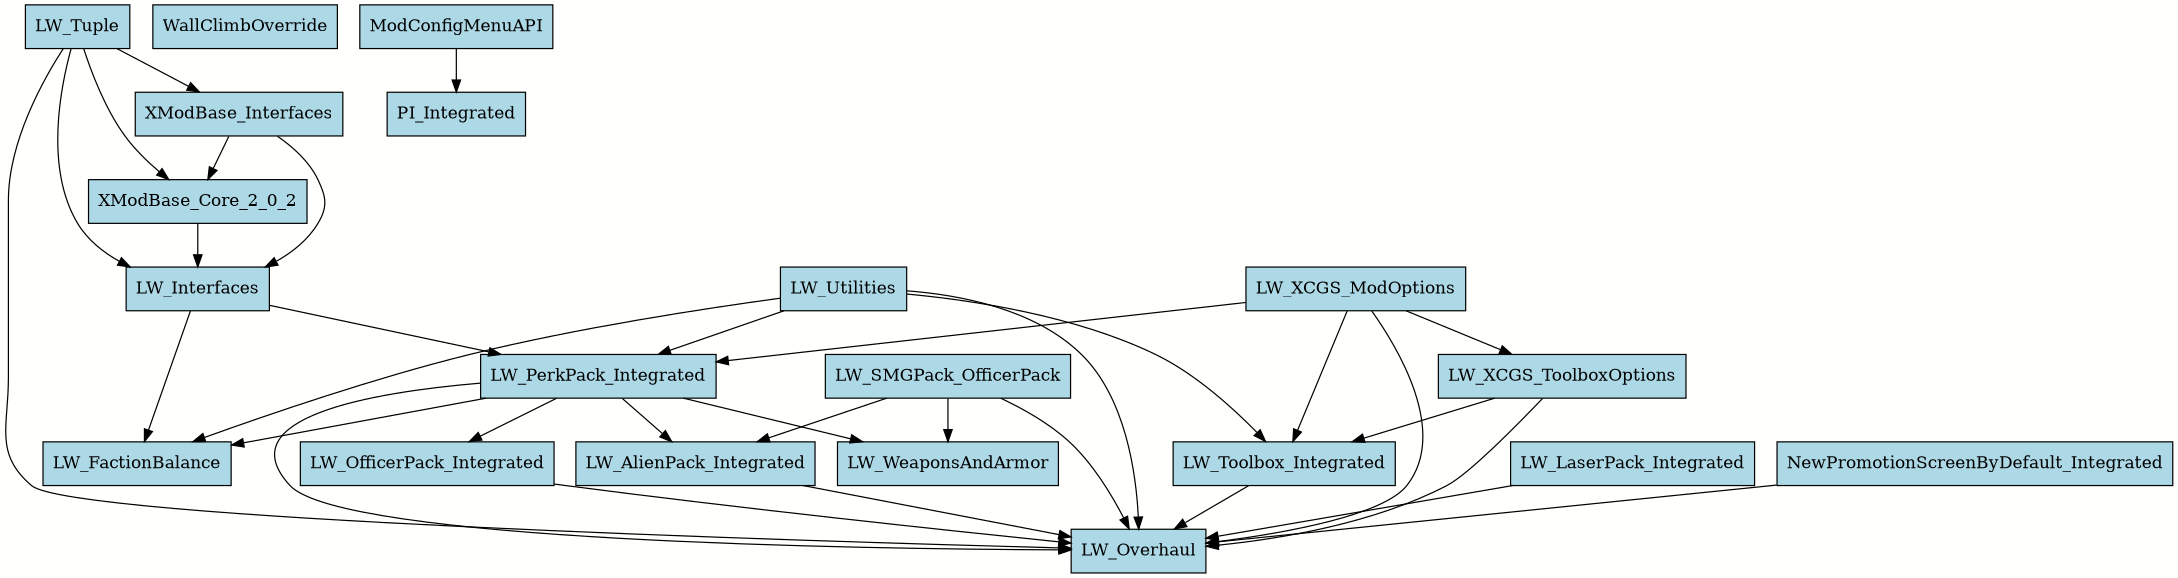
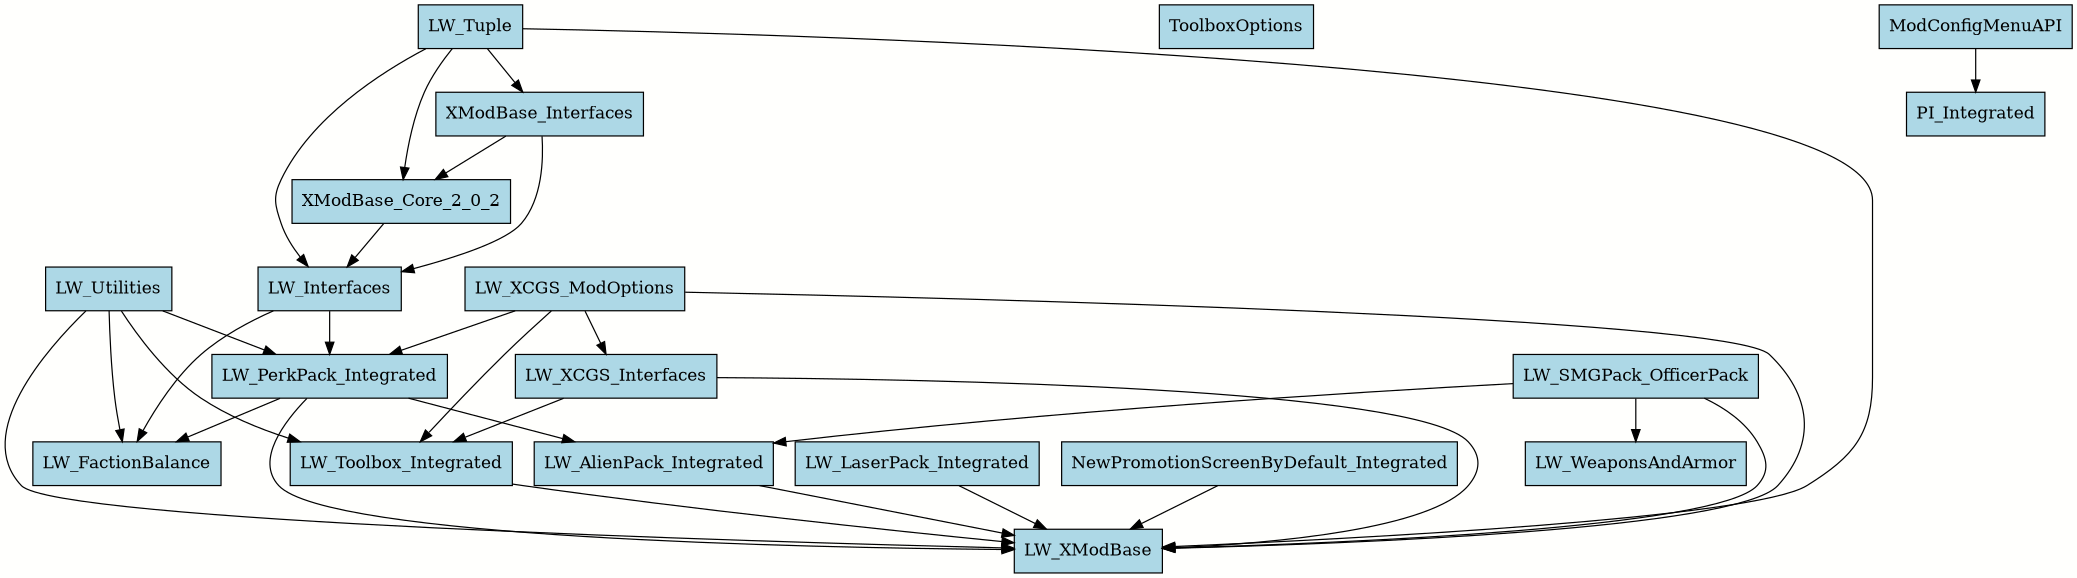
(245, 27) -> (1236, 27)
(1562, 376) -> (616, 376)
(767, 418) -> none
(427, 464) -> none
(1139, 551) -> (1088, 551)
